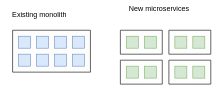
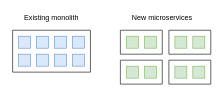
(159, 9) -> (162, 18)
(39, 15) -> (51, 18)
